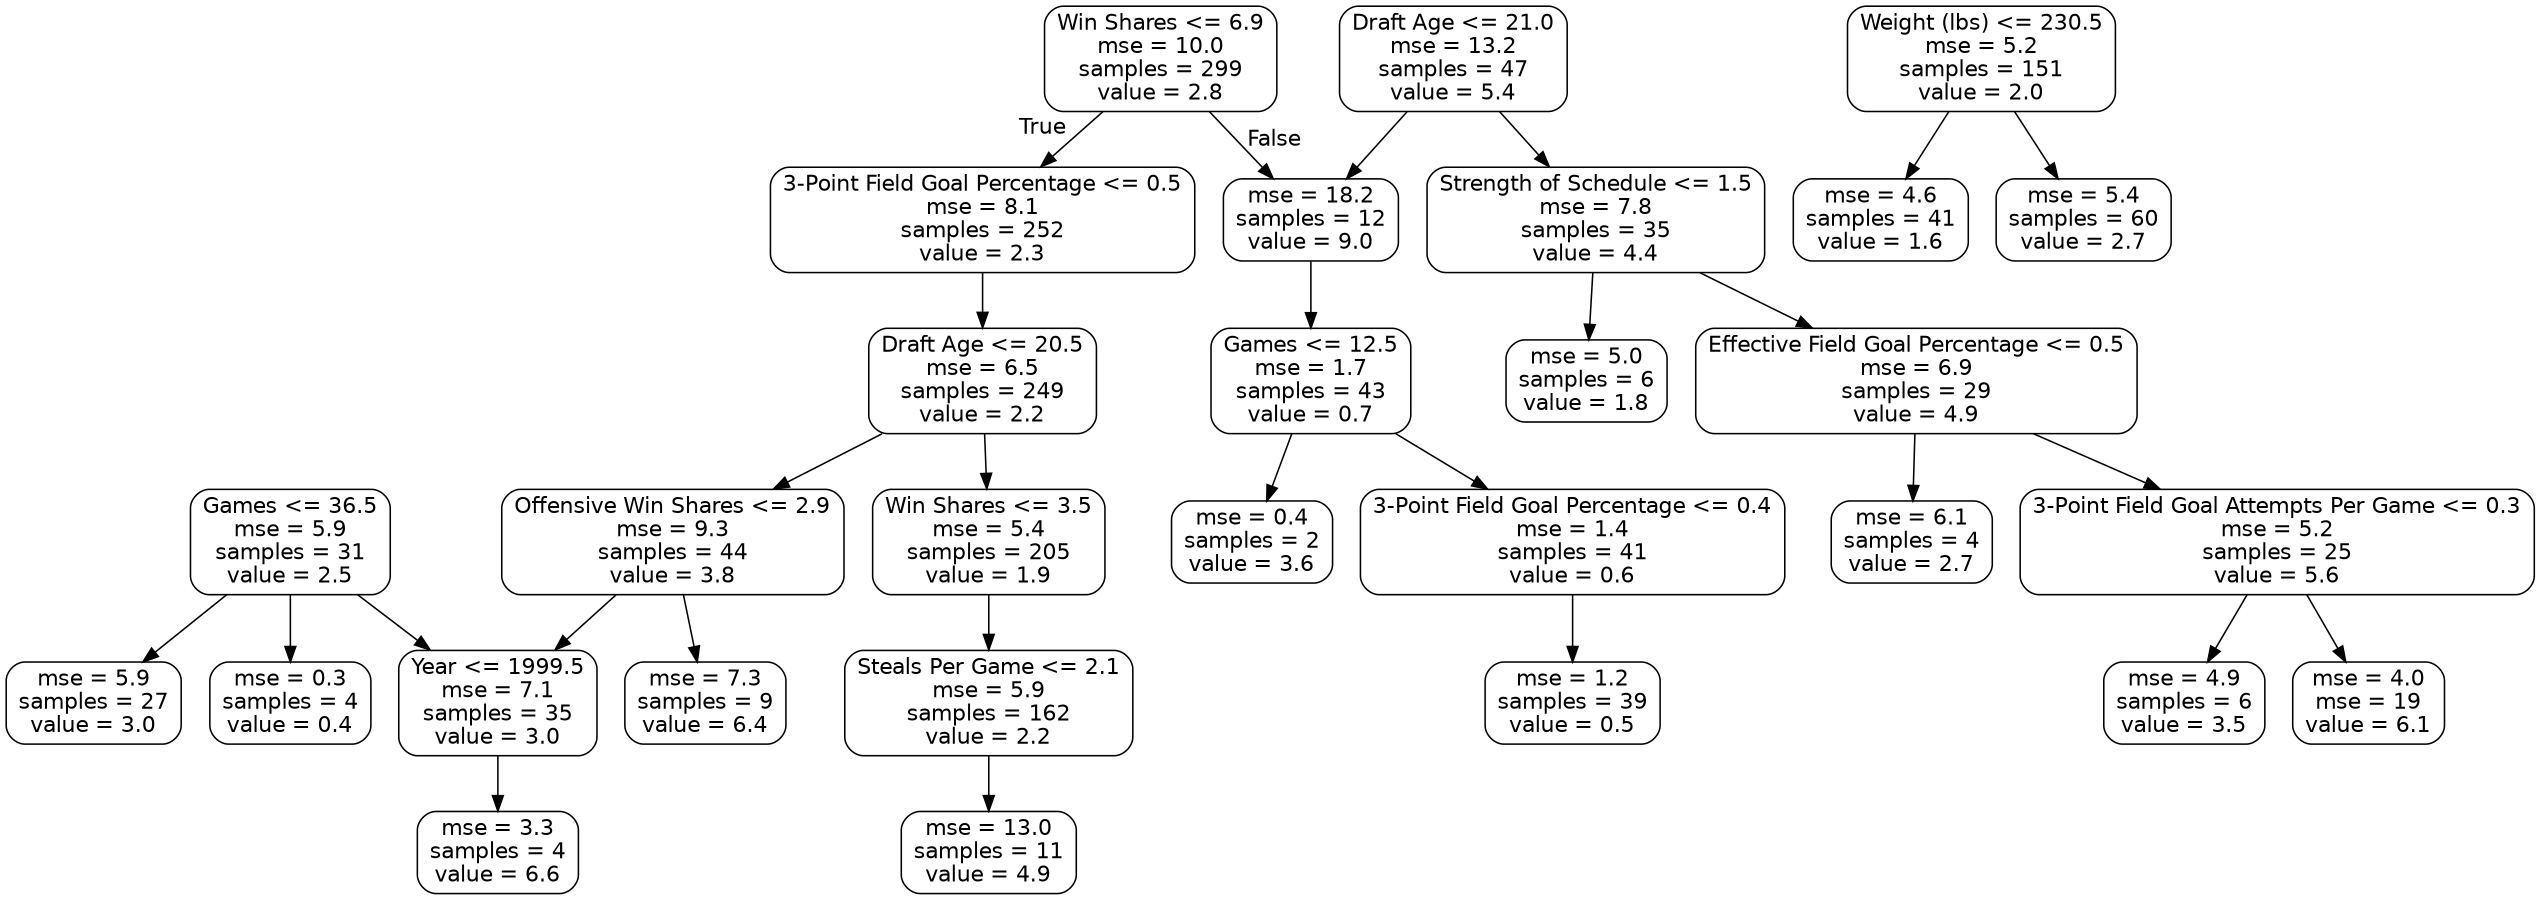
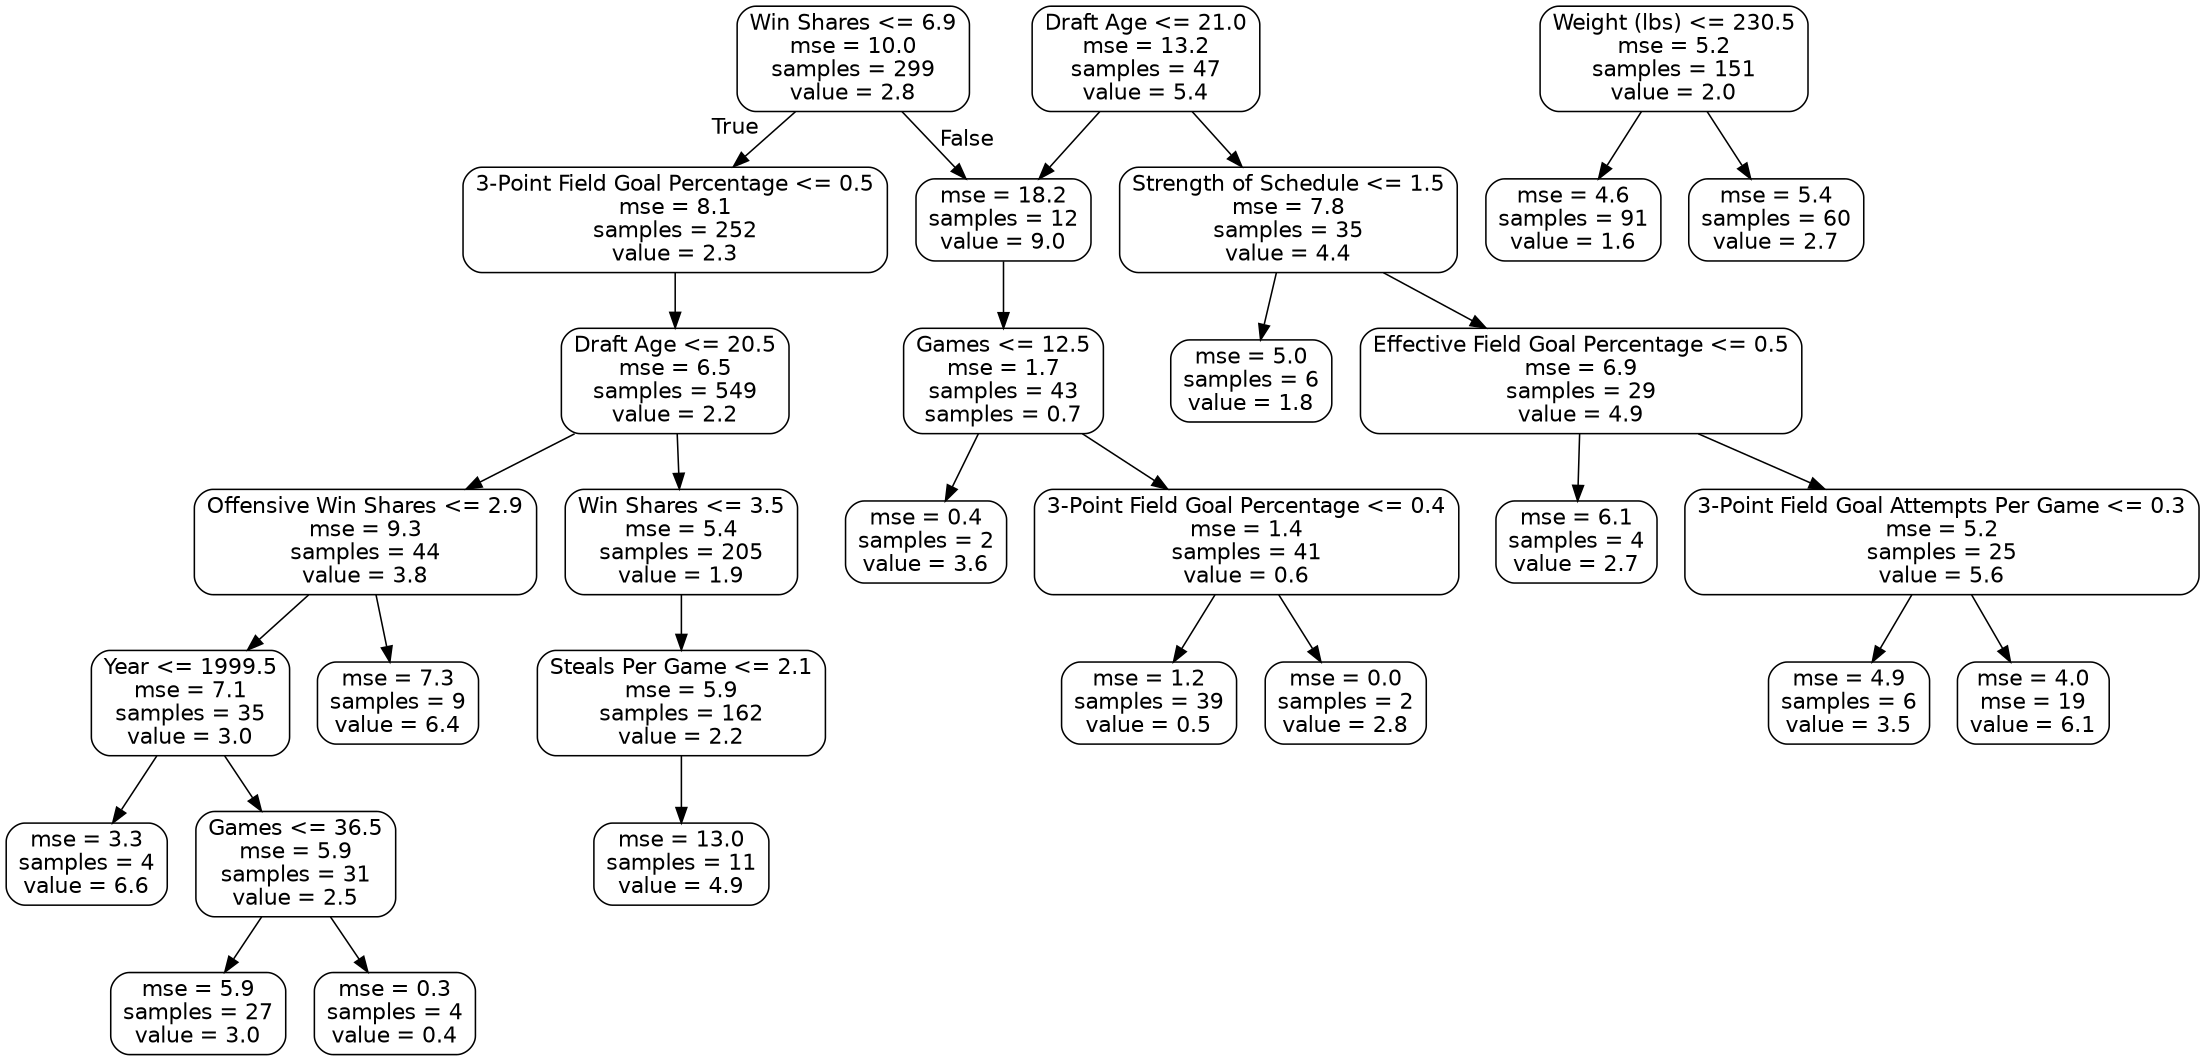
(1881, 220) -> (1573, 220)
(983, 381) -> (675, 381)
(1311, 381) -> (1004, 381)
(388, 618) -> (239, 777)
none -> (1346, 703)
